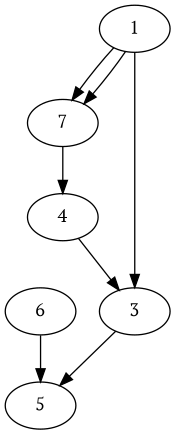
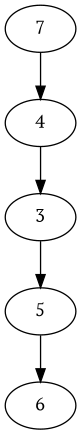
(135, 29) -> none
(41, 352) -> (41, 352)
